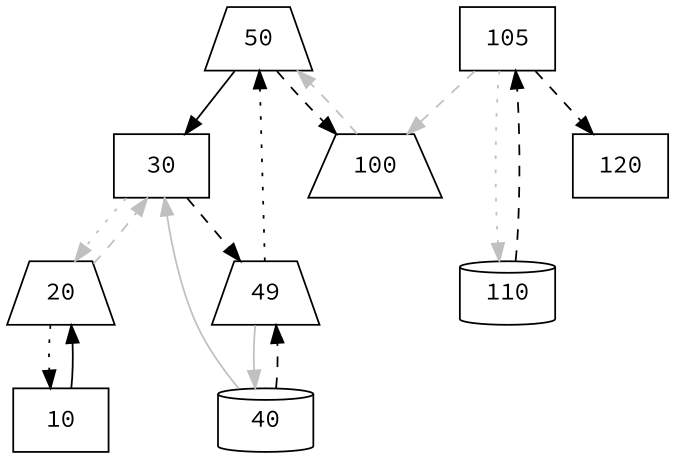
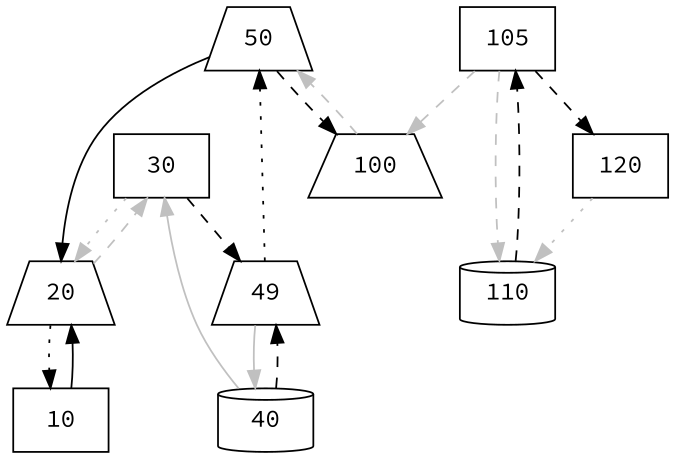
(216, 95) -> (105, 126)
(496, 157) -> (496, 157)
none -> (570, 223)
